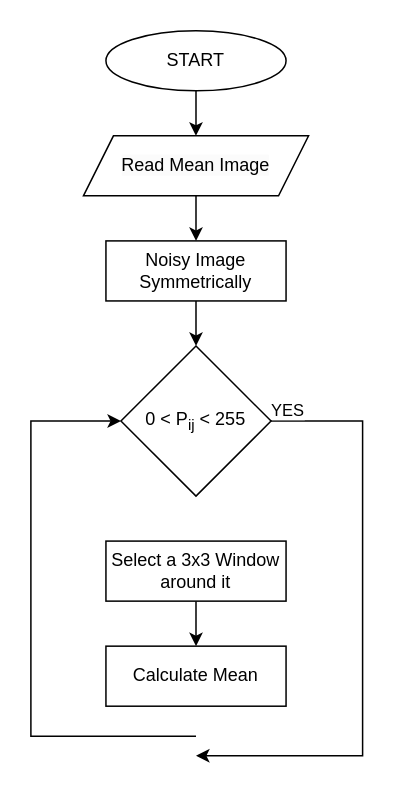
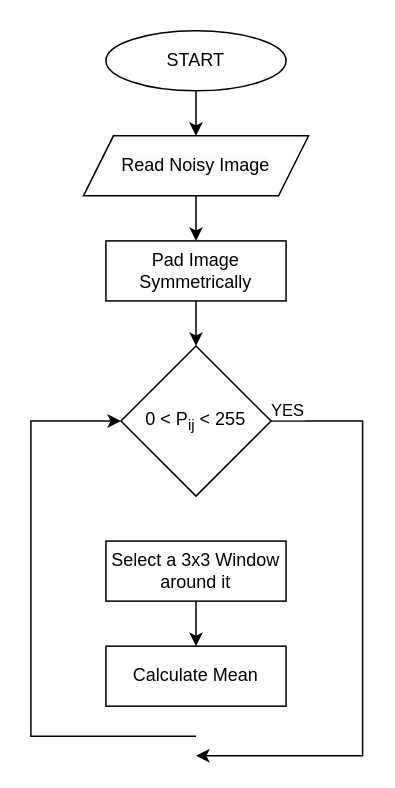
(196, 166) -> (196, 166)
(196, 271) -> (196, 271)
